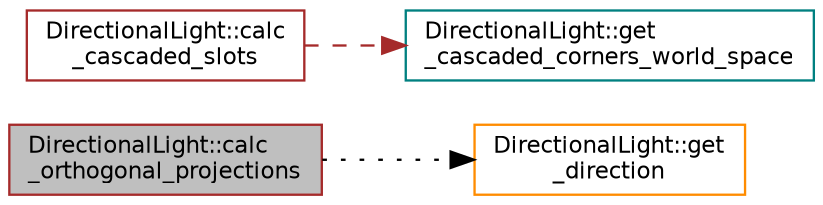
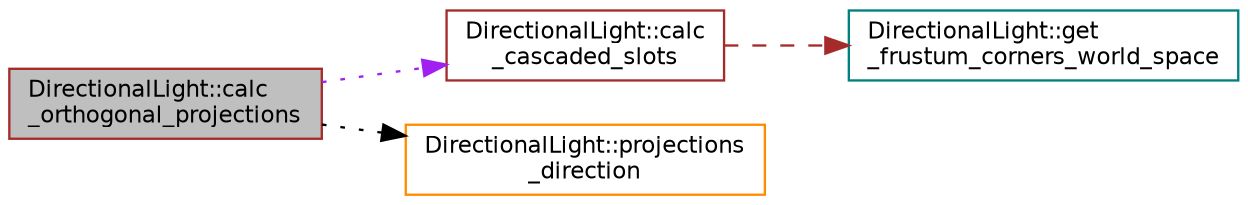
(610, 45) -> (1044, 45)
none -> (372, 75)
(610, 160) -> (585, 160)
